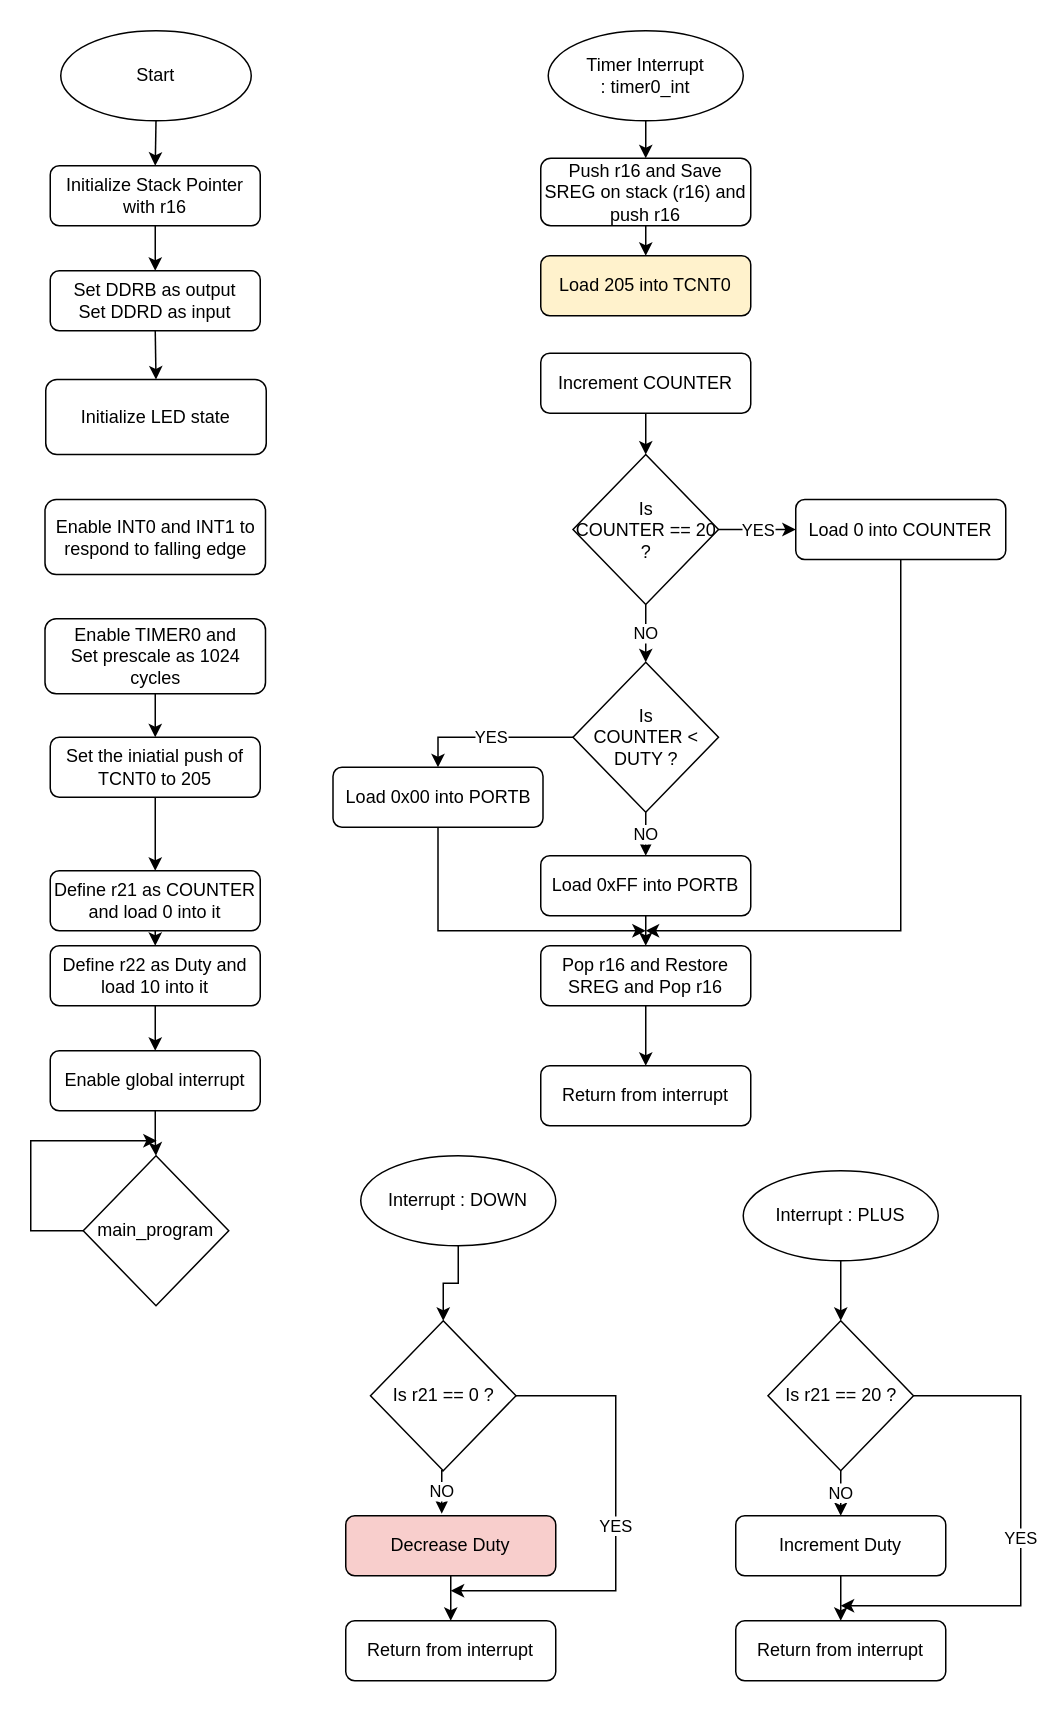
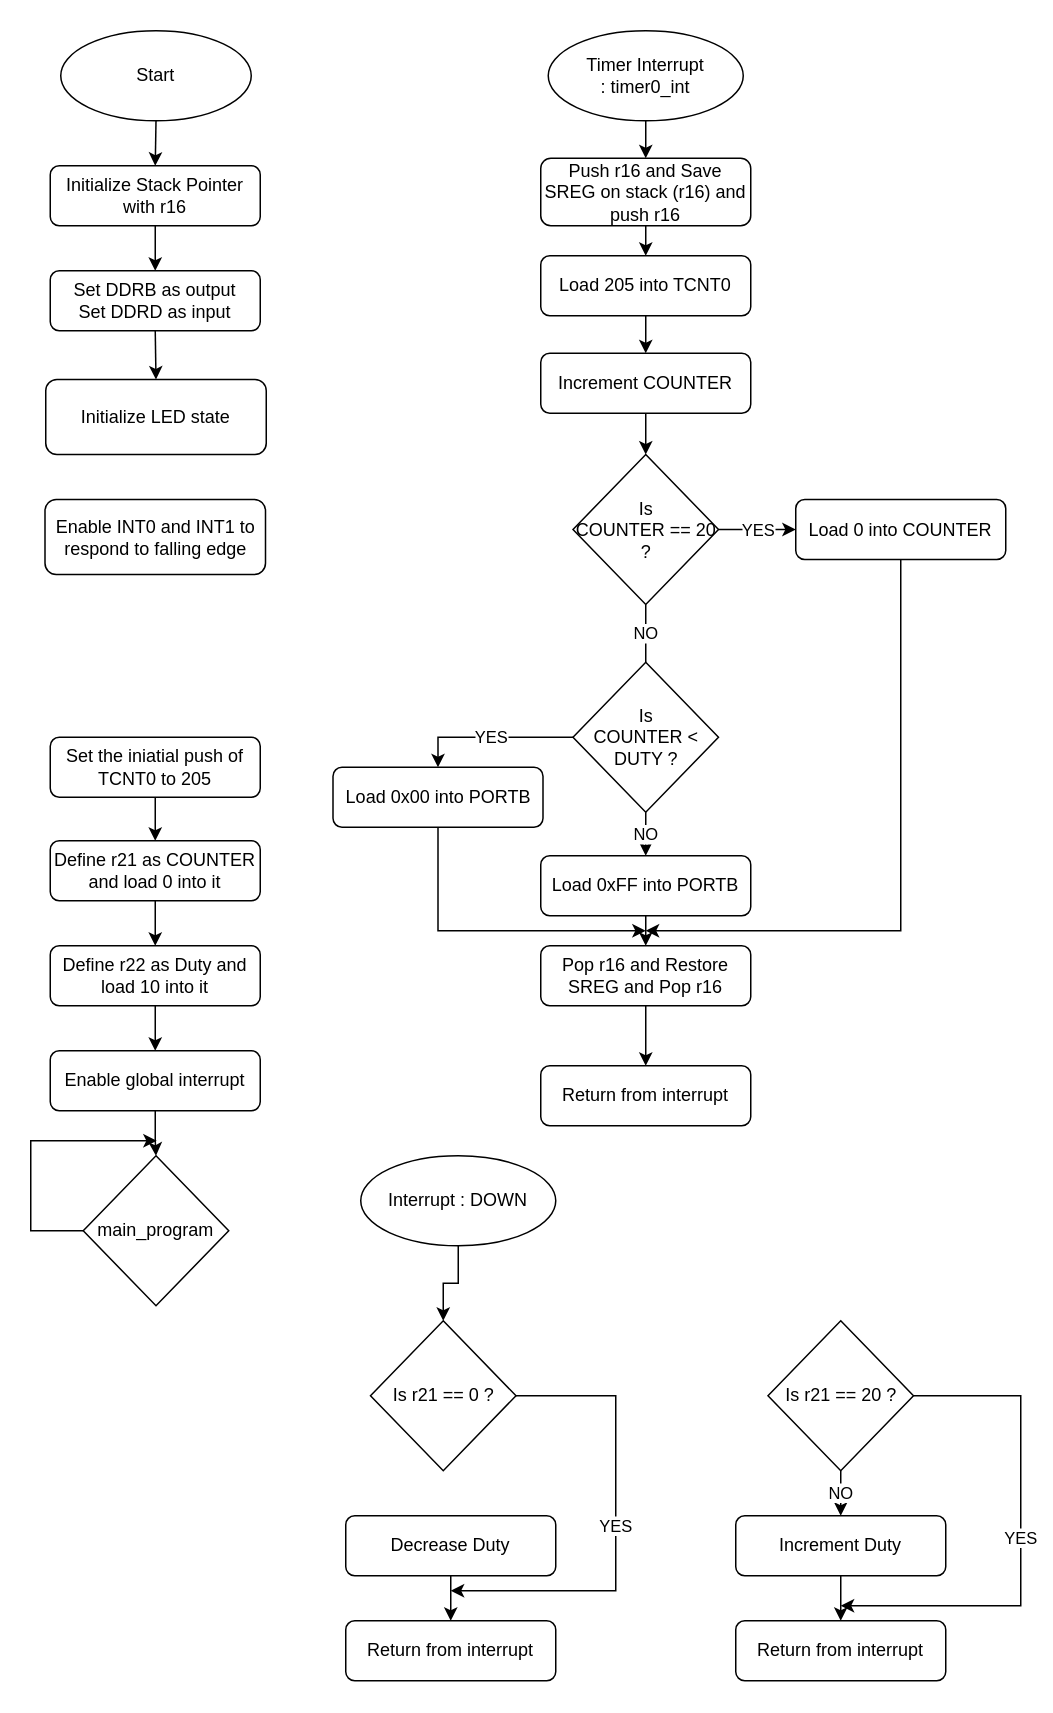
(646, 286) -> (646, 286)
none -> (646, 329)
(646, 651) -> (646, 655)
(155, 656) -> none
(155, 710) -> none
(155, 901) -> (155, 871)
(841, 1216) -> none
(841, 1286) -> none
(442, 1487) -> none
(451, 1546) -> (451, 1546)
